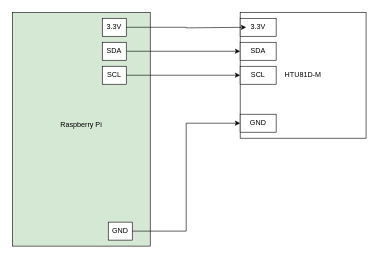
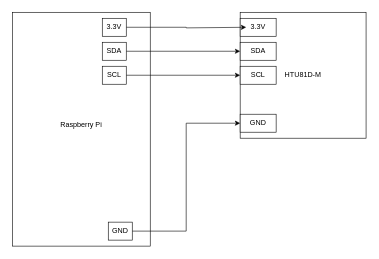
(81, 129) -> (81, 129)
